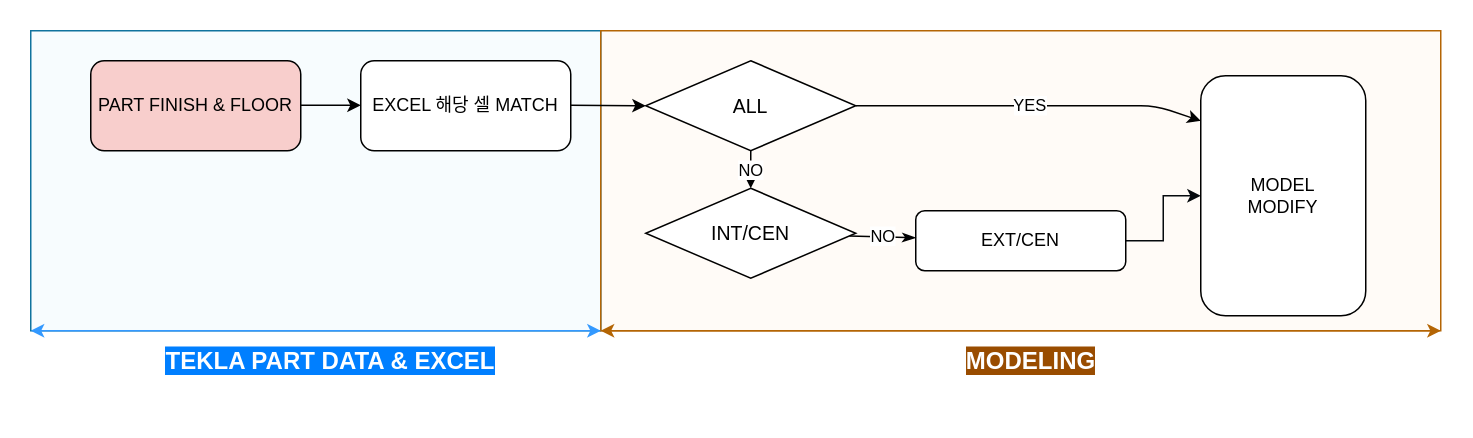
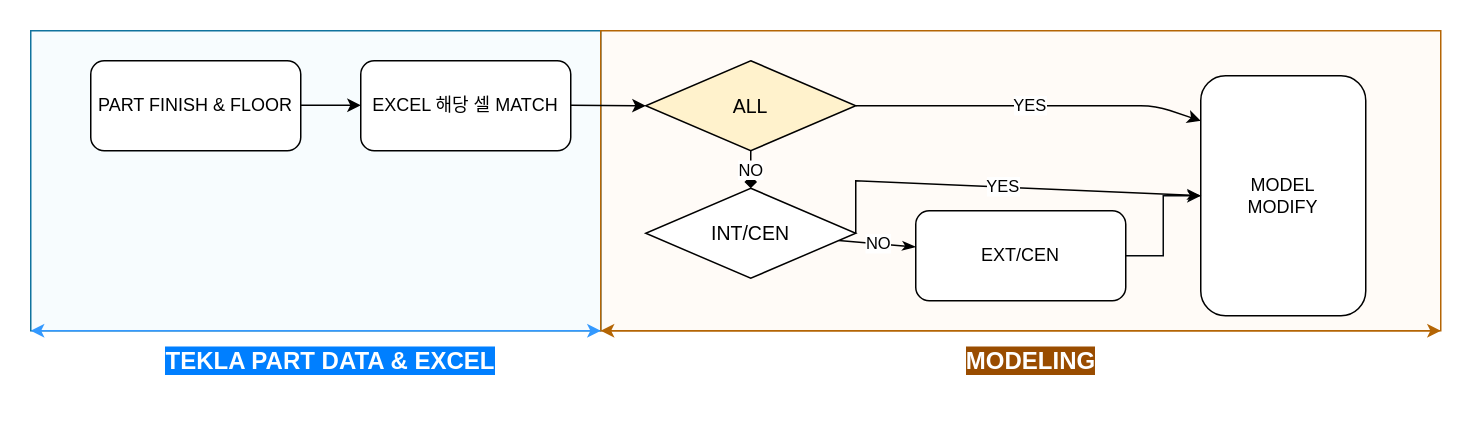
(196, 106) -> (196, 106)
(751, 106) -> (751, 106)
(751, 181) -> (751, 181)
none -> (983, 186)
(1021, 241) -> (1021, 256)
